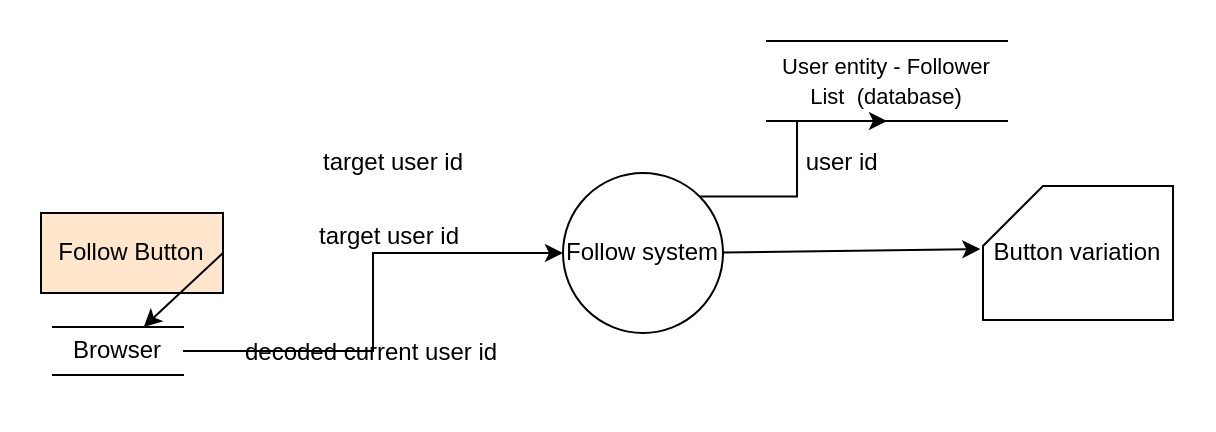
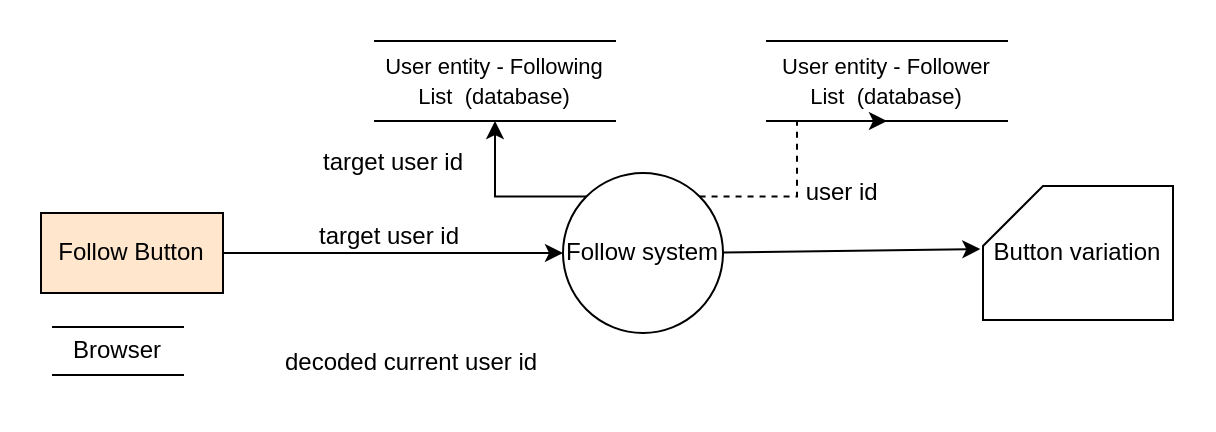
none -> (495, 81)
(845, 163) -> (845, 193)
none -> (510, 196)
(785, 196) -> (785, 196)
(188, 285) -> (296, 253)
(327, 351) -> none
(371, 353) -> (411, 363)
